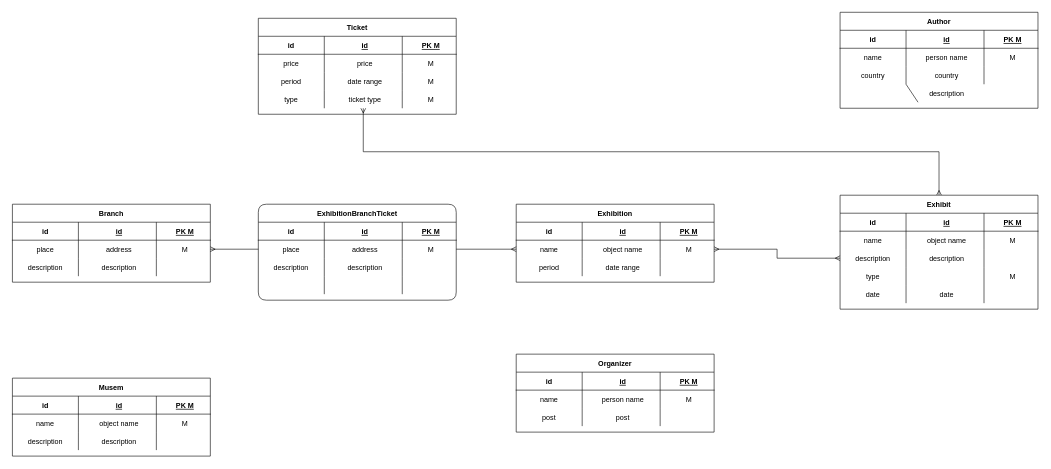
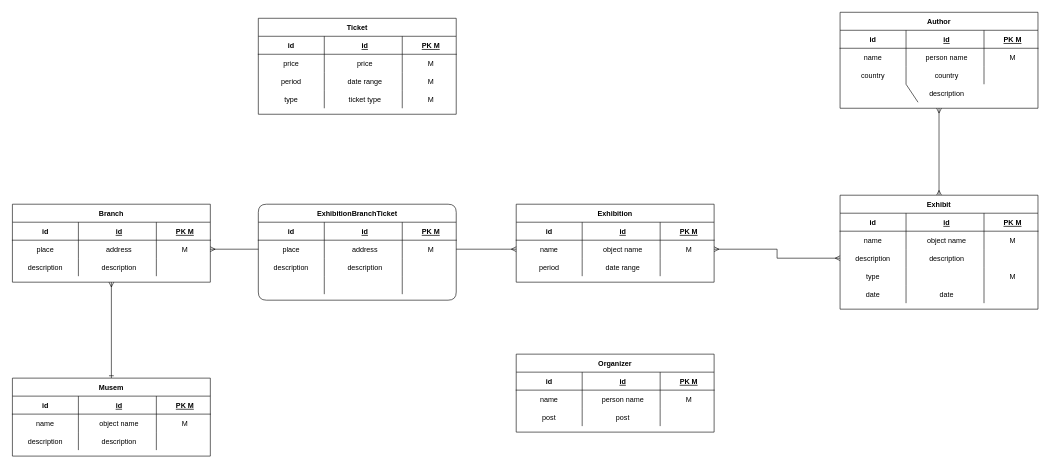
(631, 152) -> (939, 151)
none -> (111, 331)
